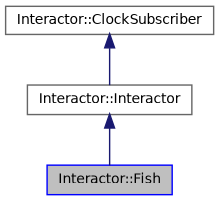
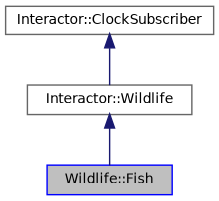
(110, 100) -> (110, 100)
(110, 180) -> (110, 180)
